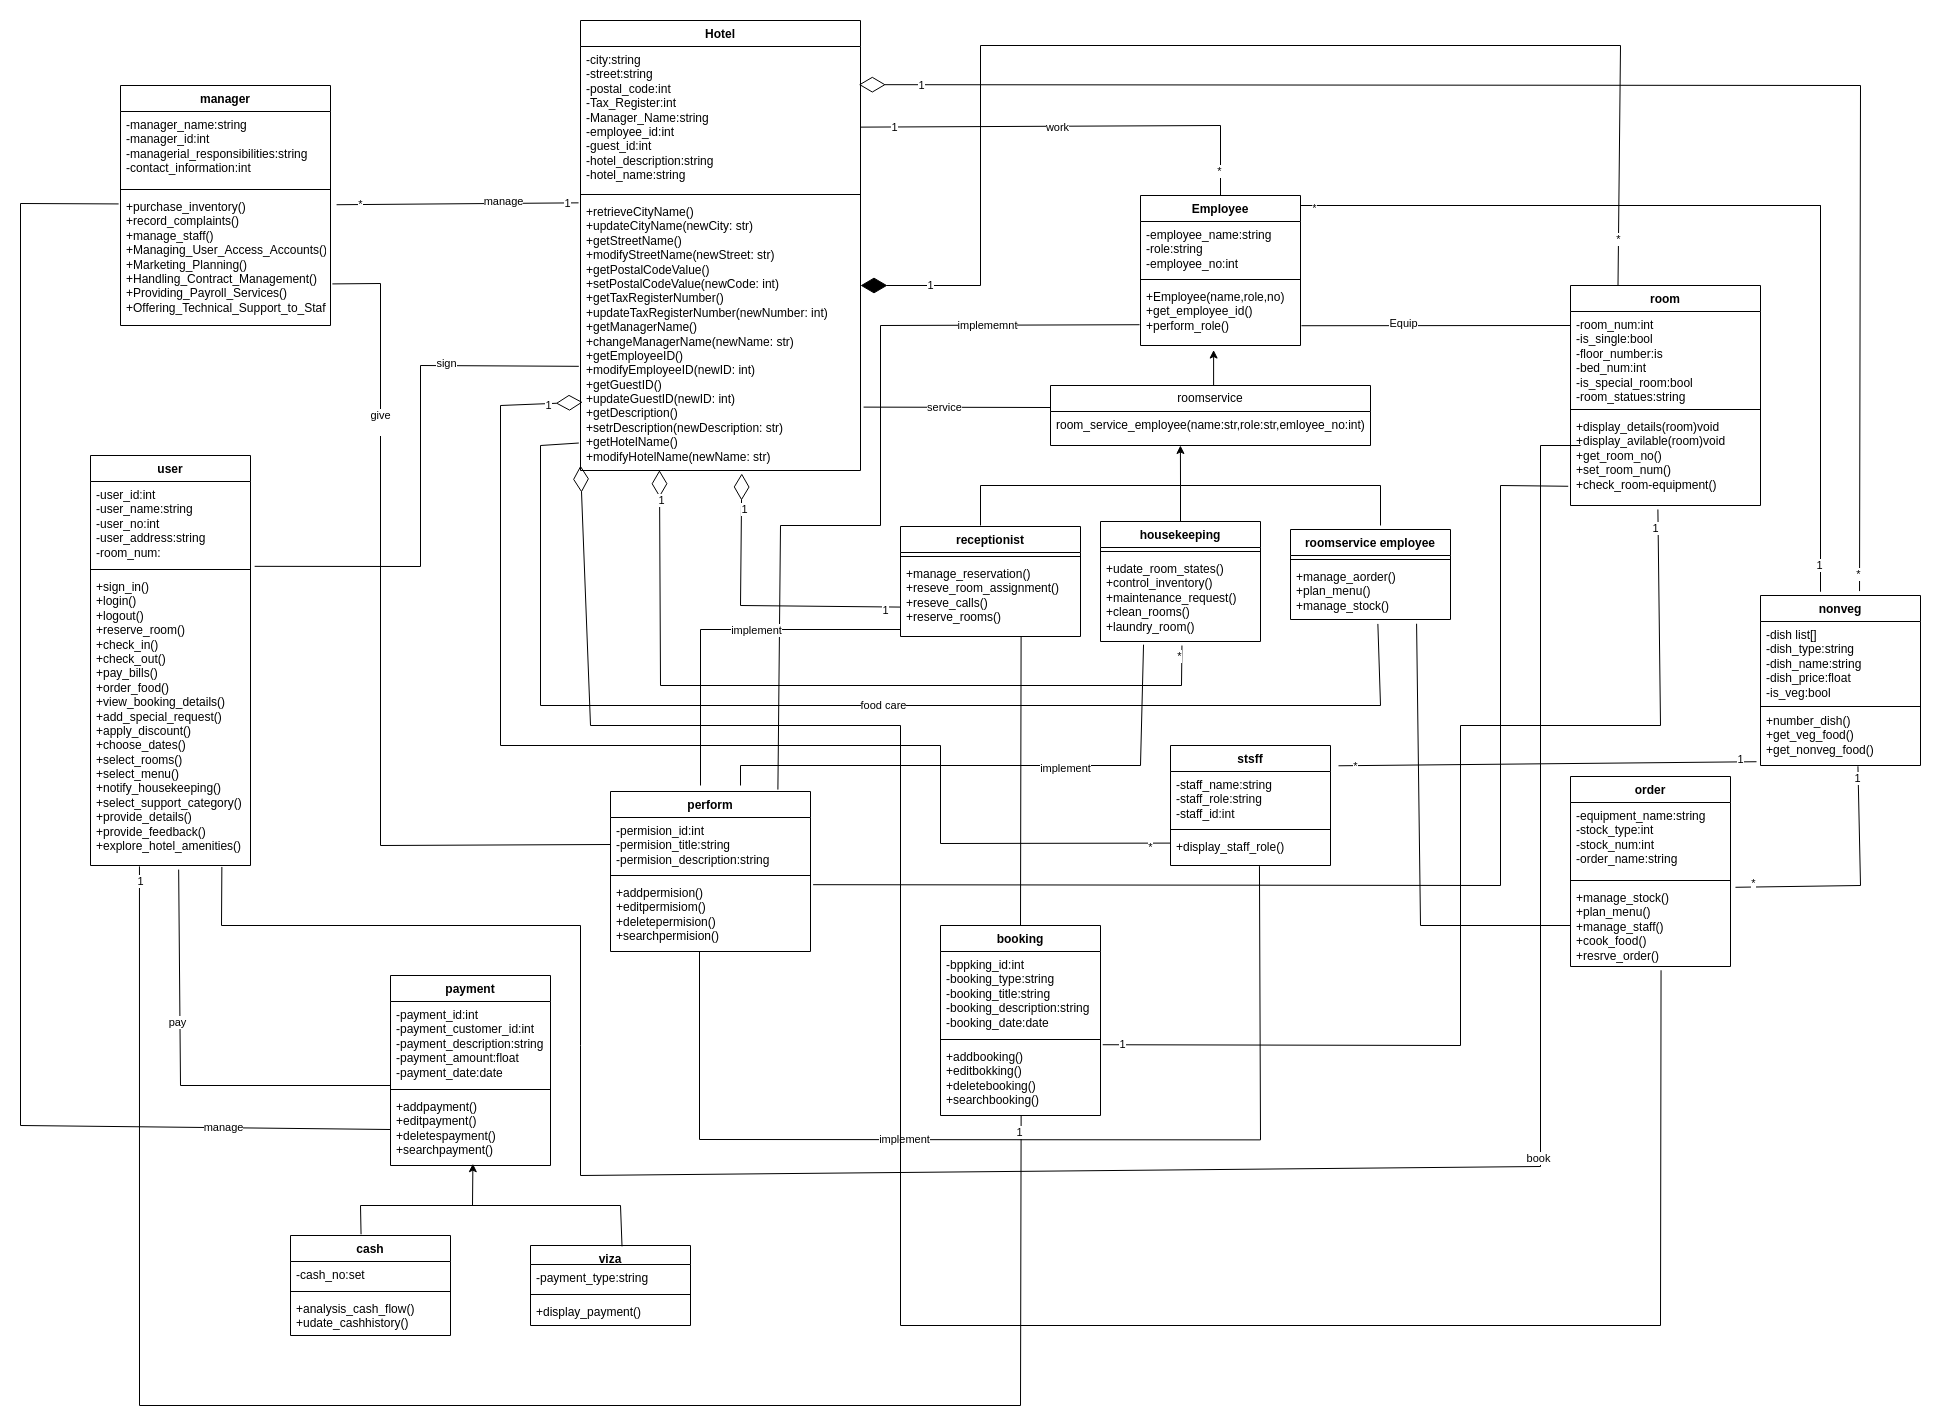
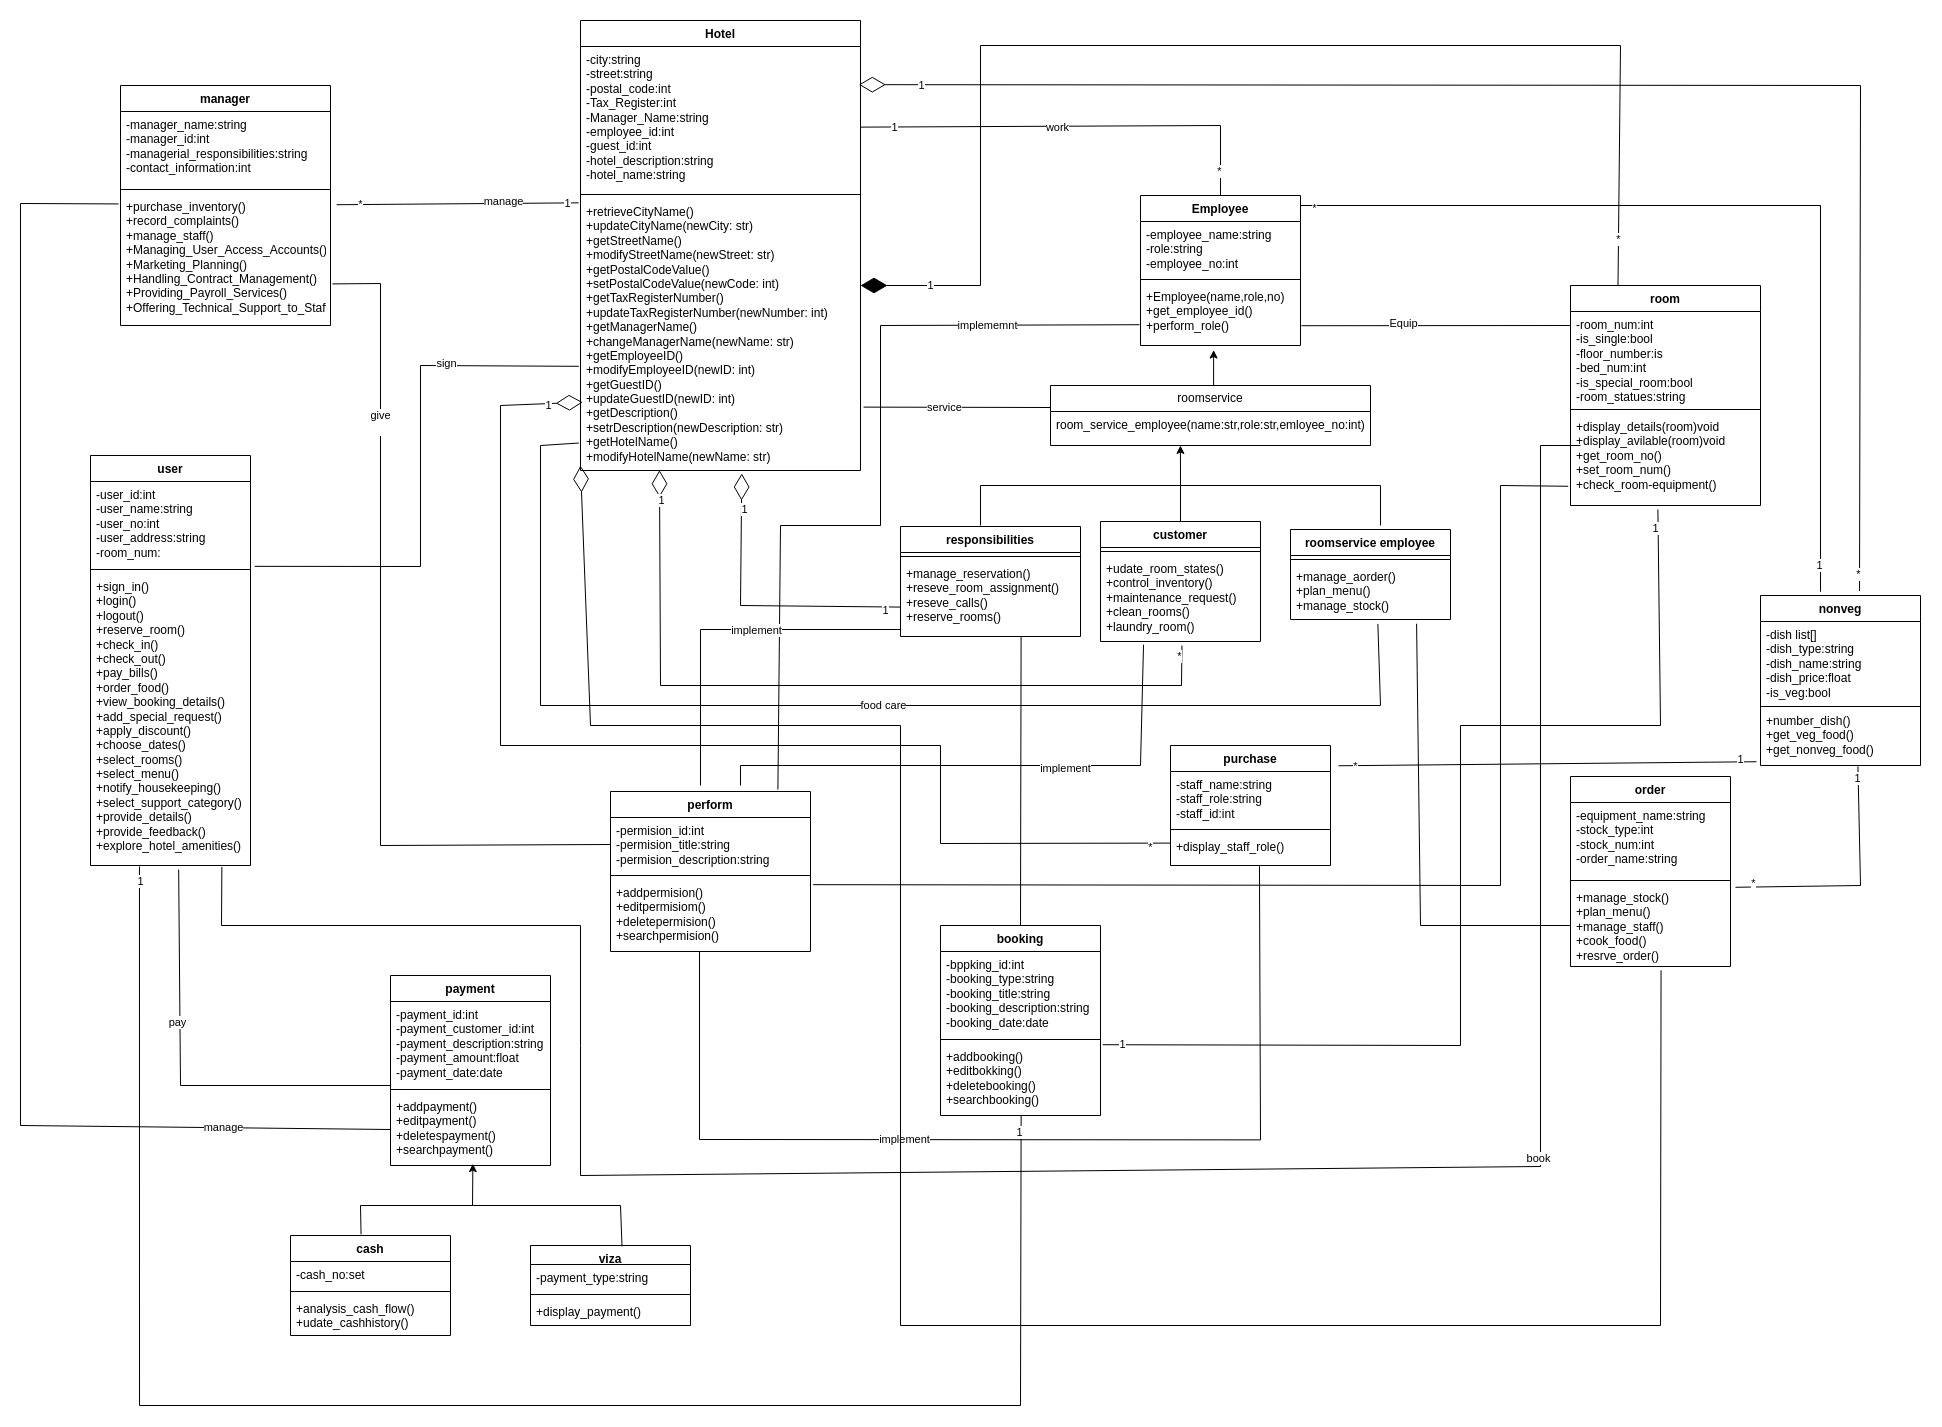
(1181, 536) -> (1181, 536)
(991, 541) -> (991, 541)
(1251, 760) -> (1251, 760)
